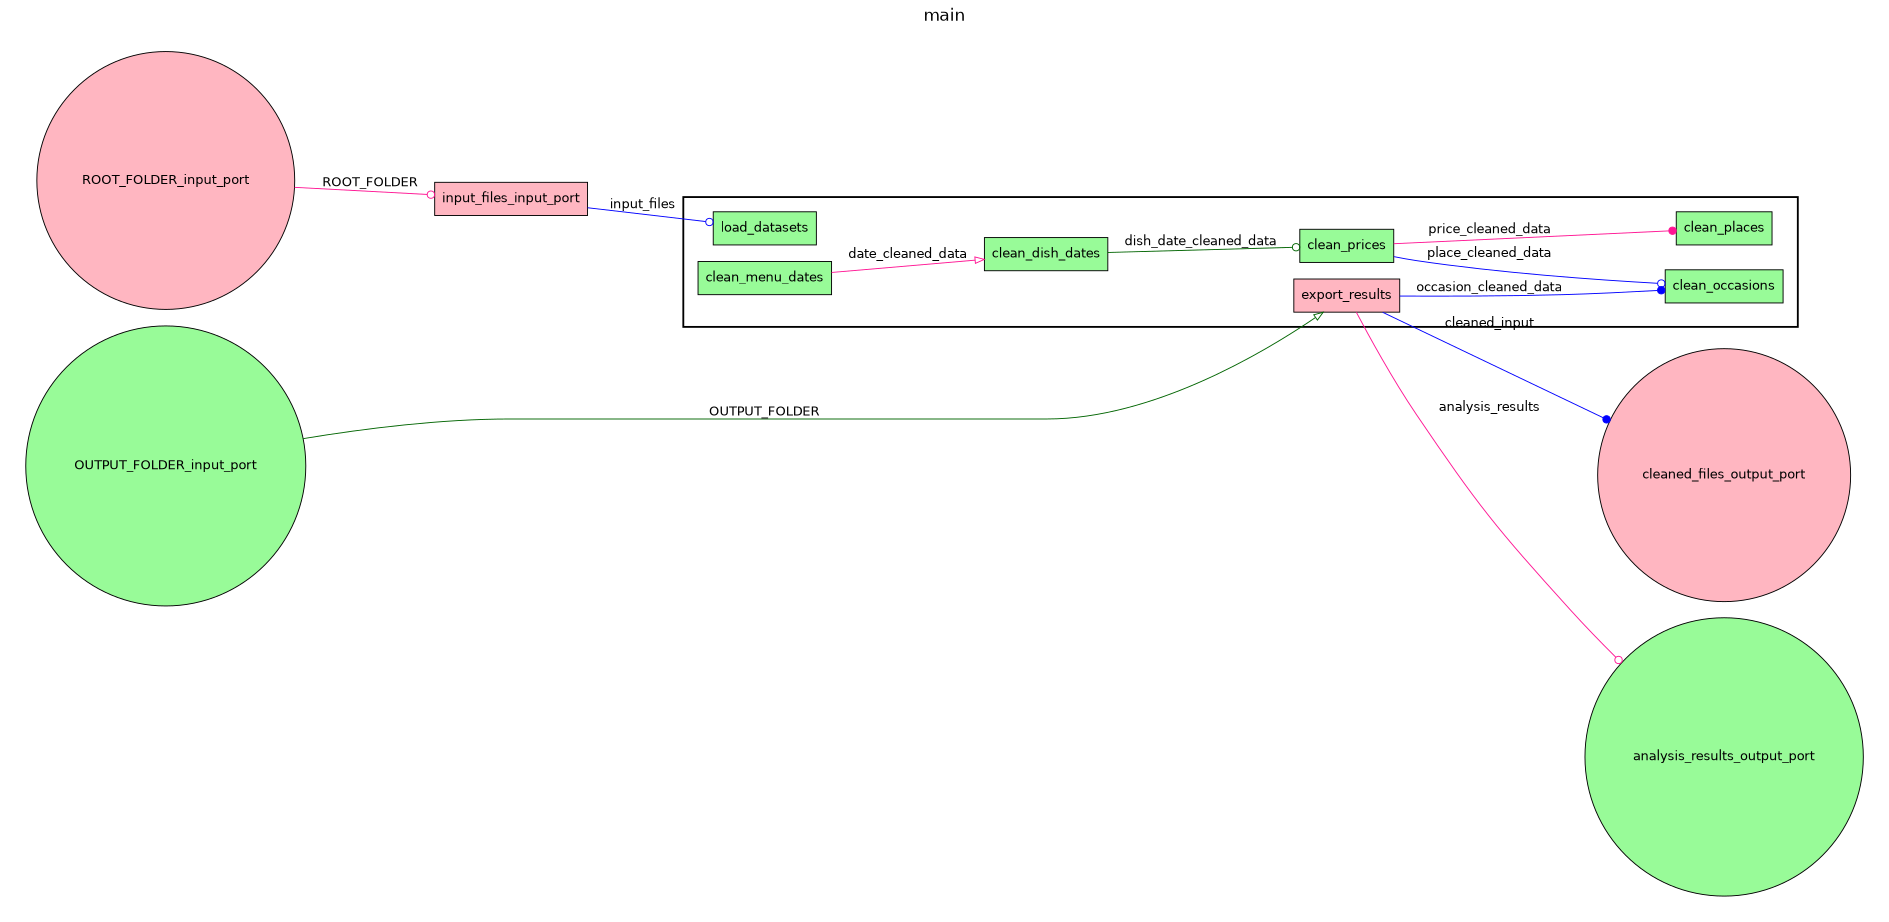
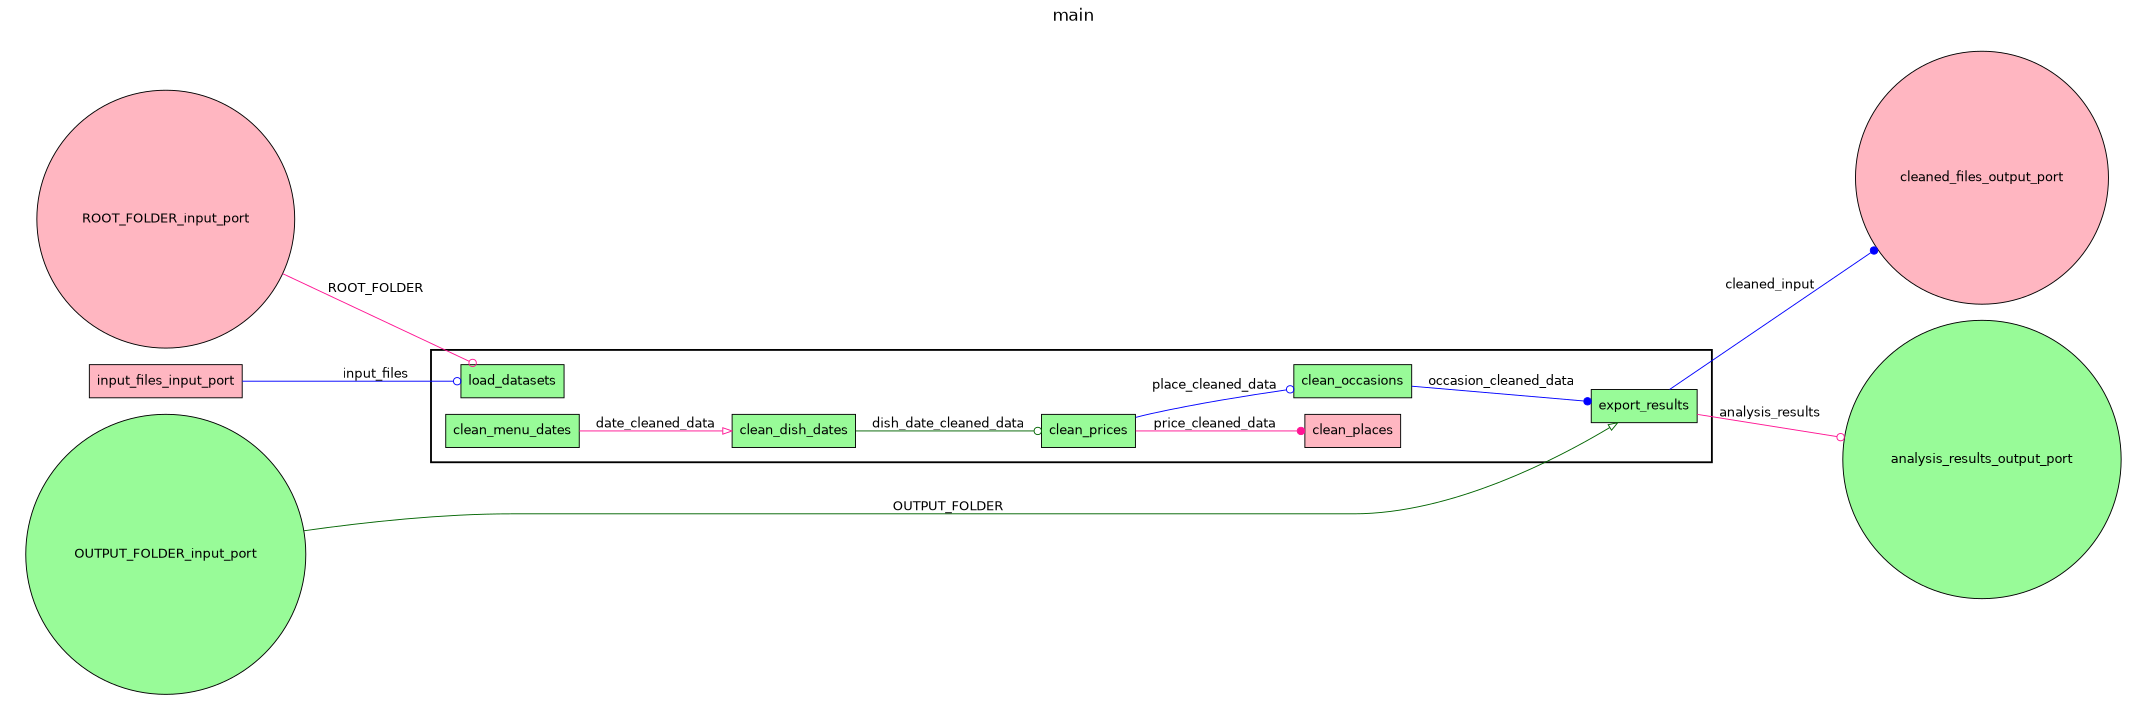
(361, 191) -> (376, 317)
(1724, 228) -> (1353, 431)
(1529, 295) -> (1498, 394)
(1347, 296) -> (1644, 406)
